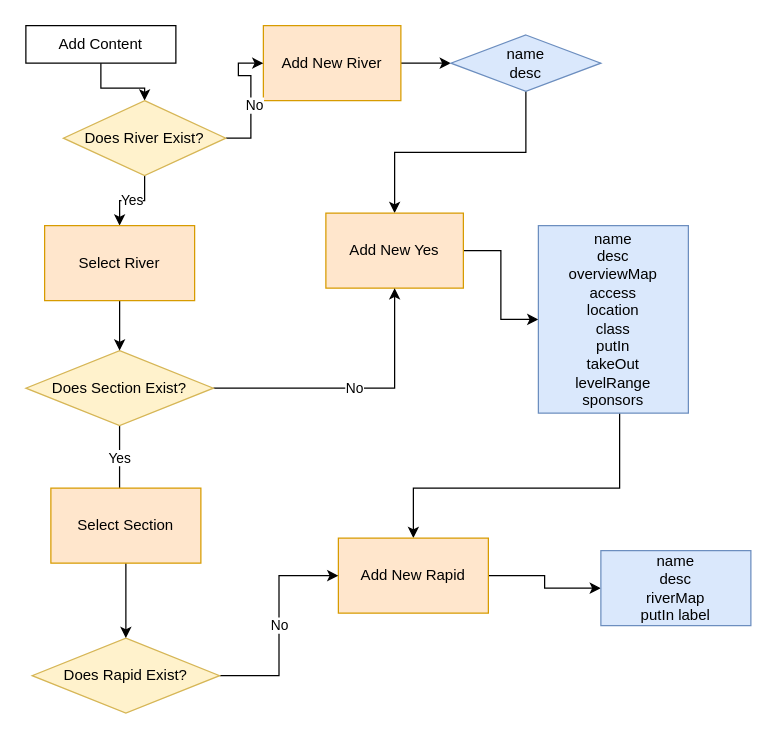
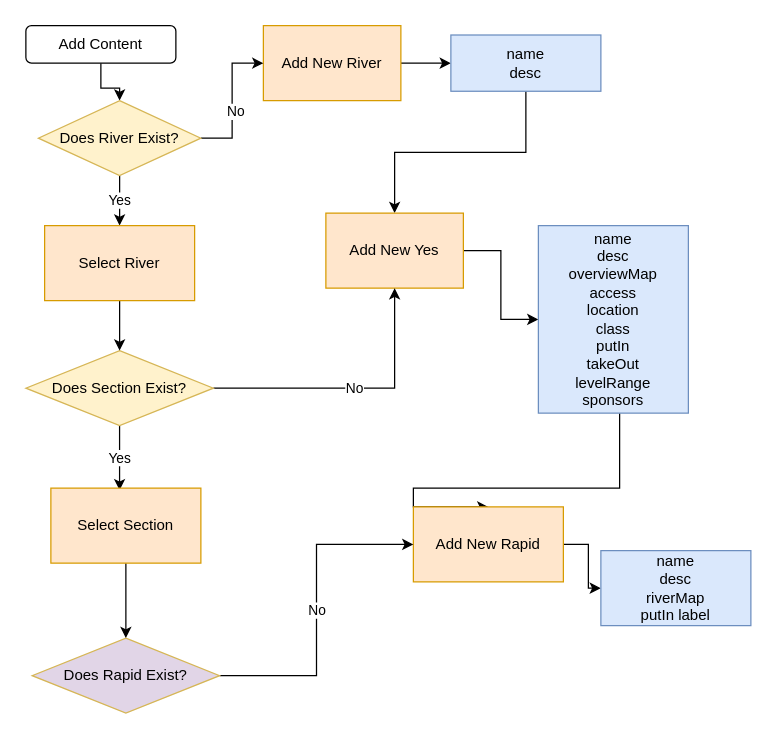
(101, 44) -> (101, 44)
(526, 63) -> (526, 63)
(144, 138) -> (119, 138)
(119, 483) -> (119, 480)
(413, 576) -> (488, 544)
(126, 676) -> (126, 676)
